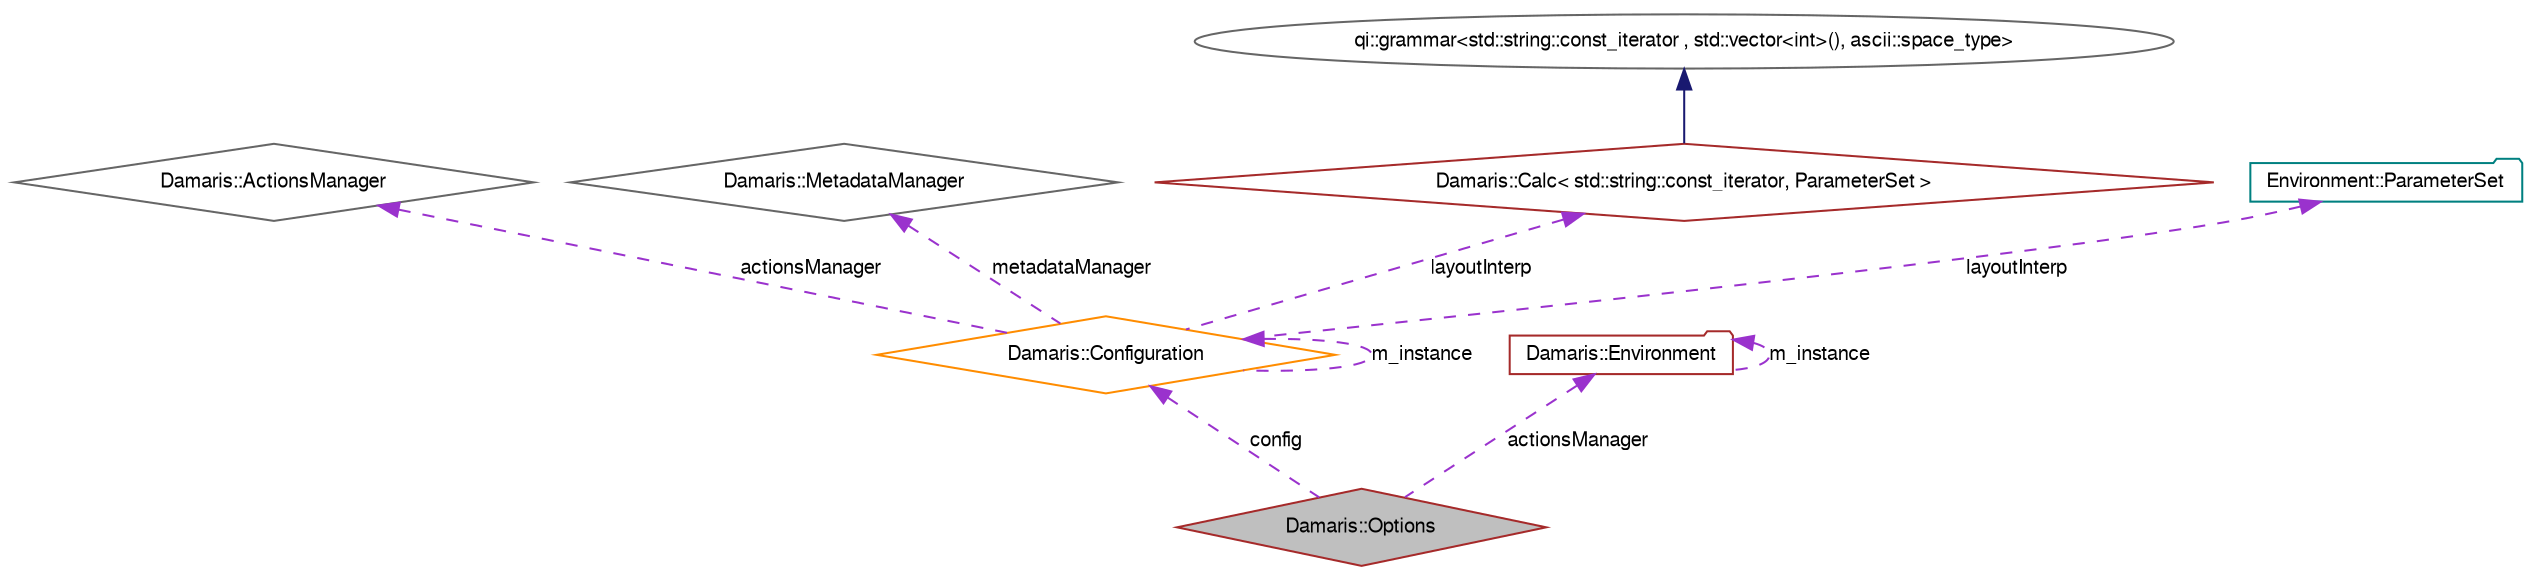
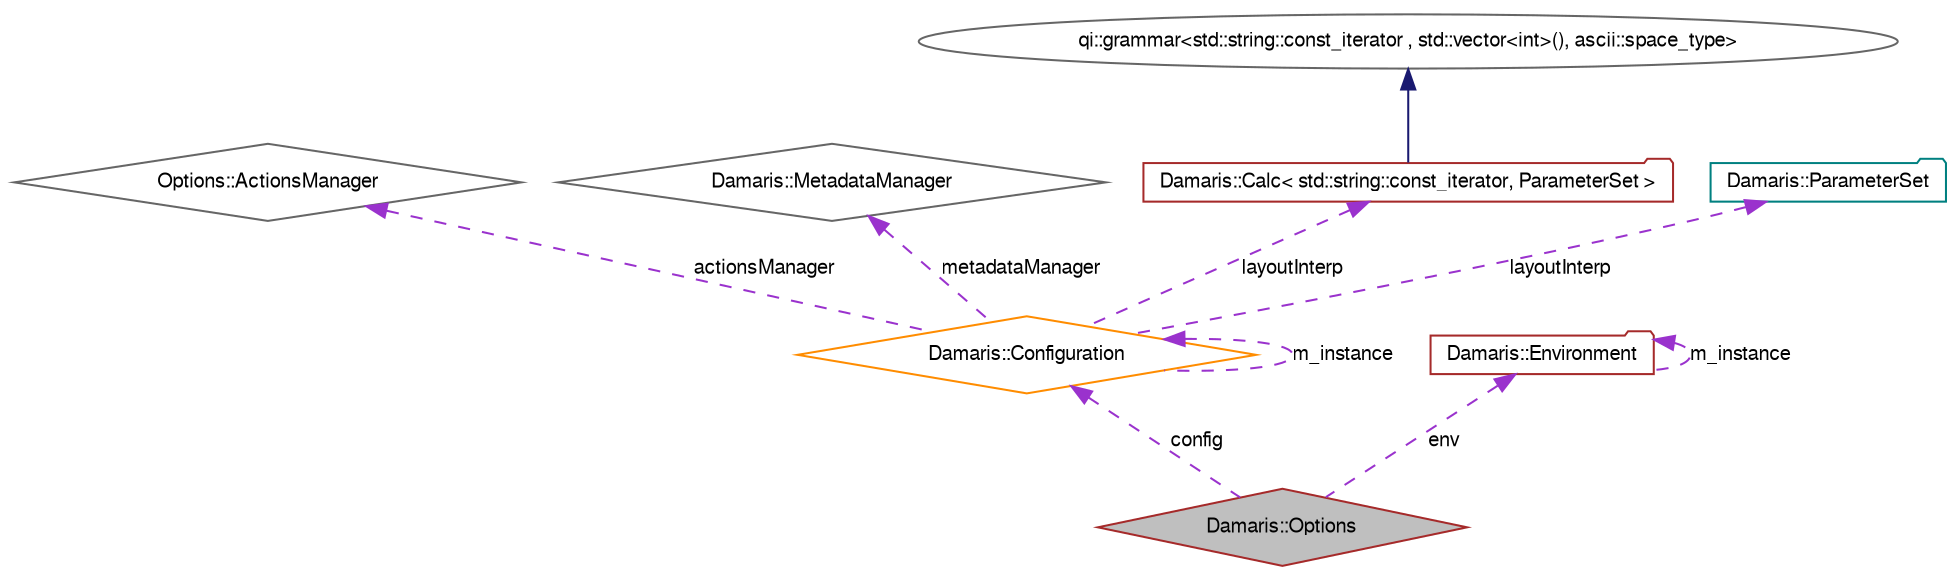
(274, 182) -> (268, 182)
(1684, 182) -> (1408, 182)
(2386, 182) -> (1828, 182)
(1579, 441) -> (1445, 441)
